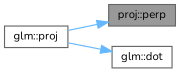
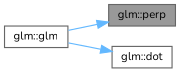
(142, 15) -> (142, 15)
(36, 37) -> (36, 37)
